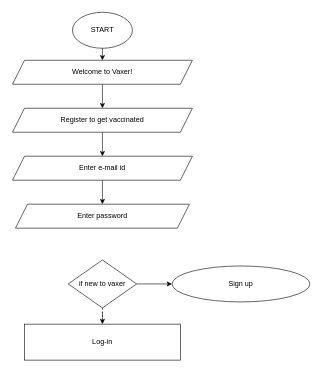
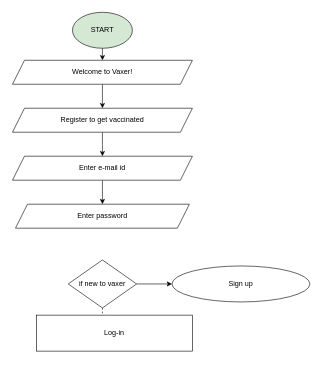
(102, 30) -> (102, 30)
(102, 342) -> (114, 333)
